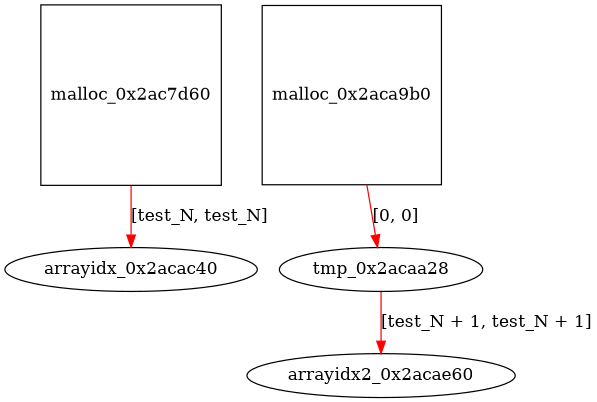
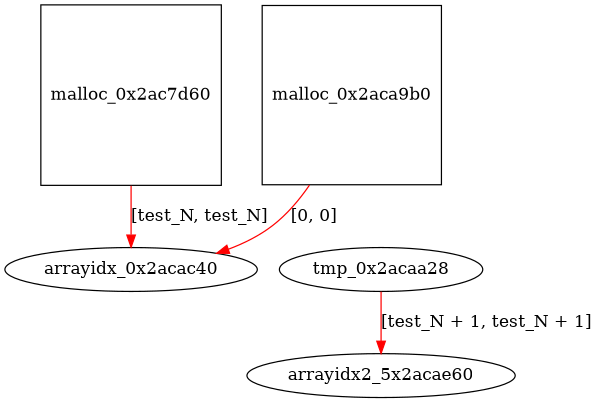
(371, 210) -> (274, 224)
(381, 376) -> (381, 376)
